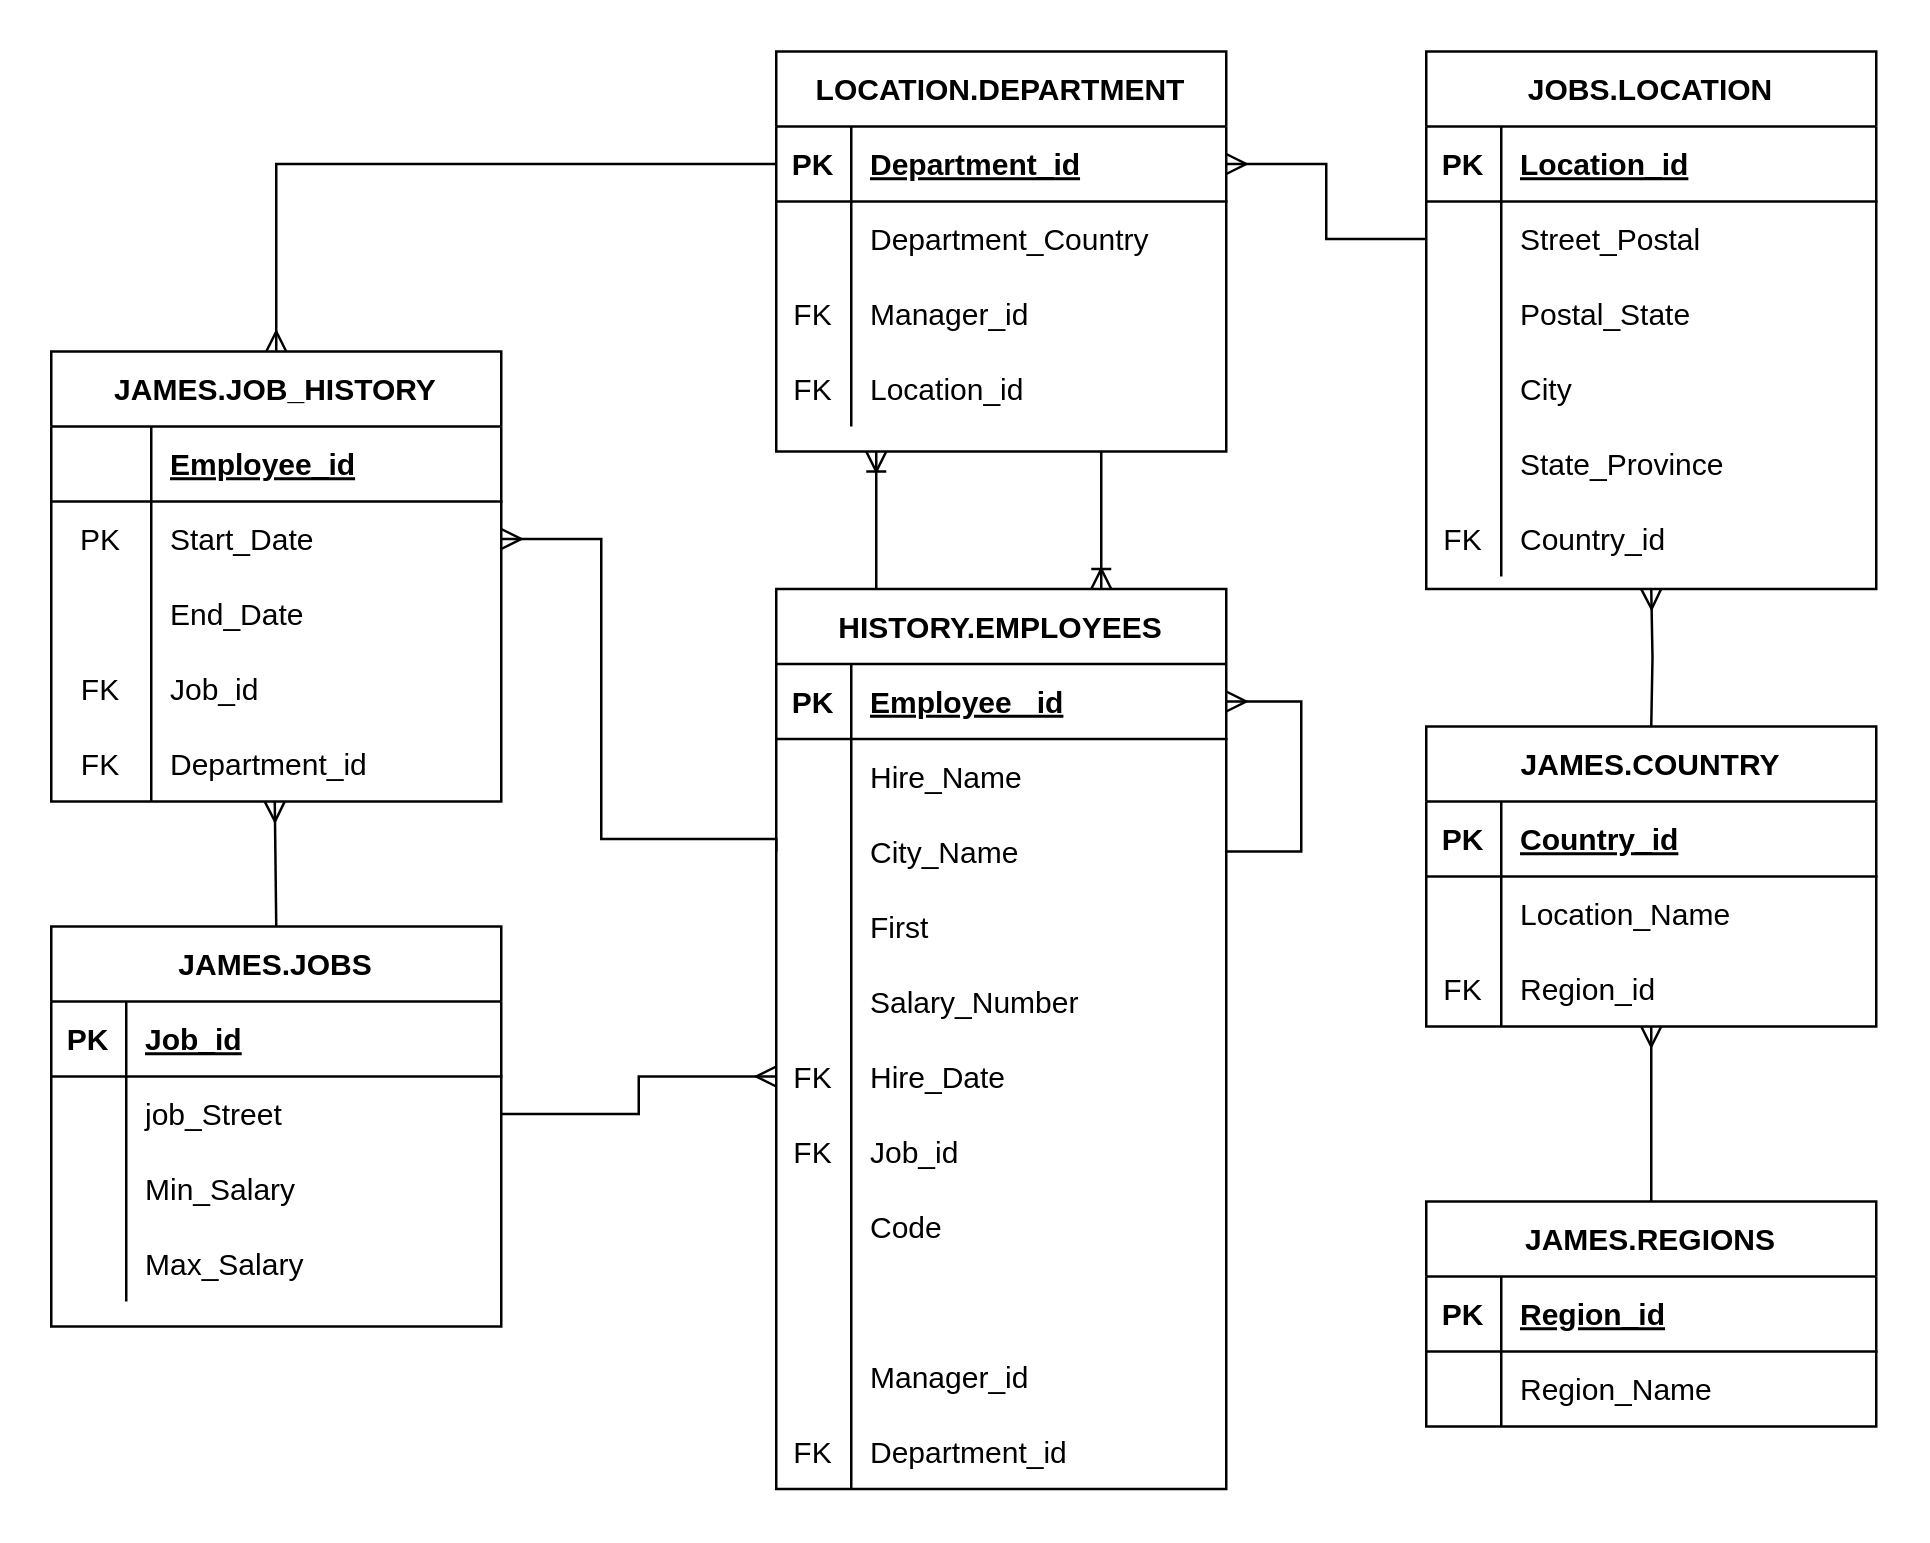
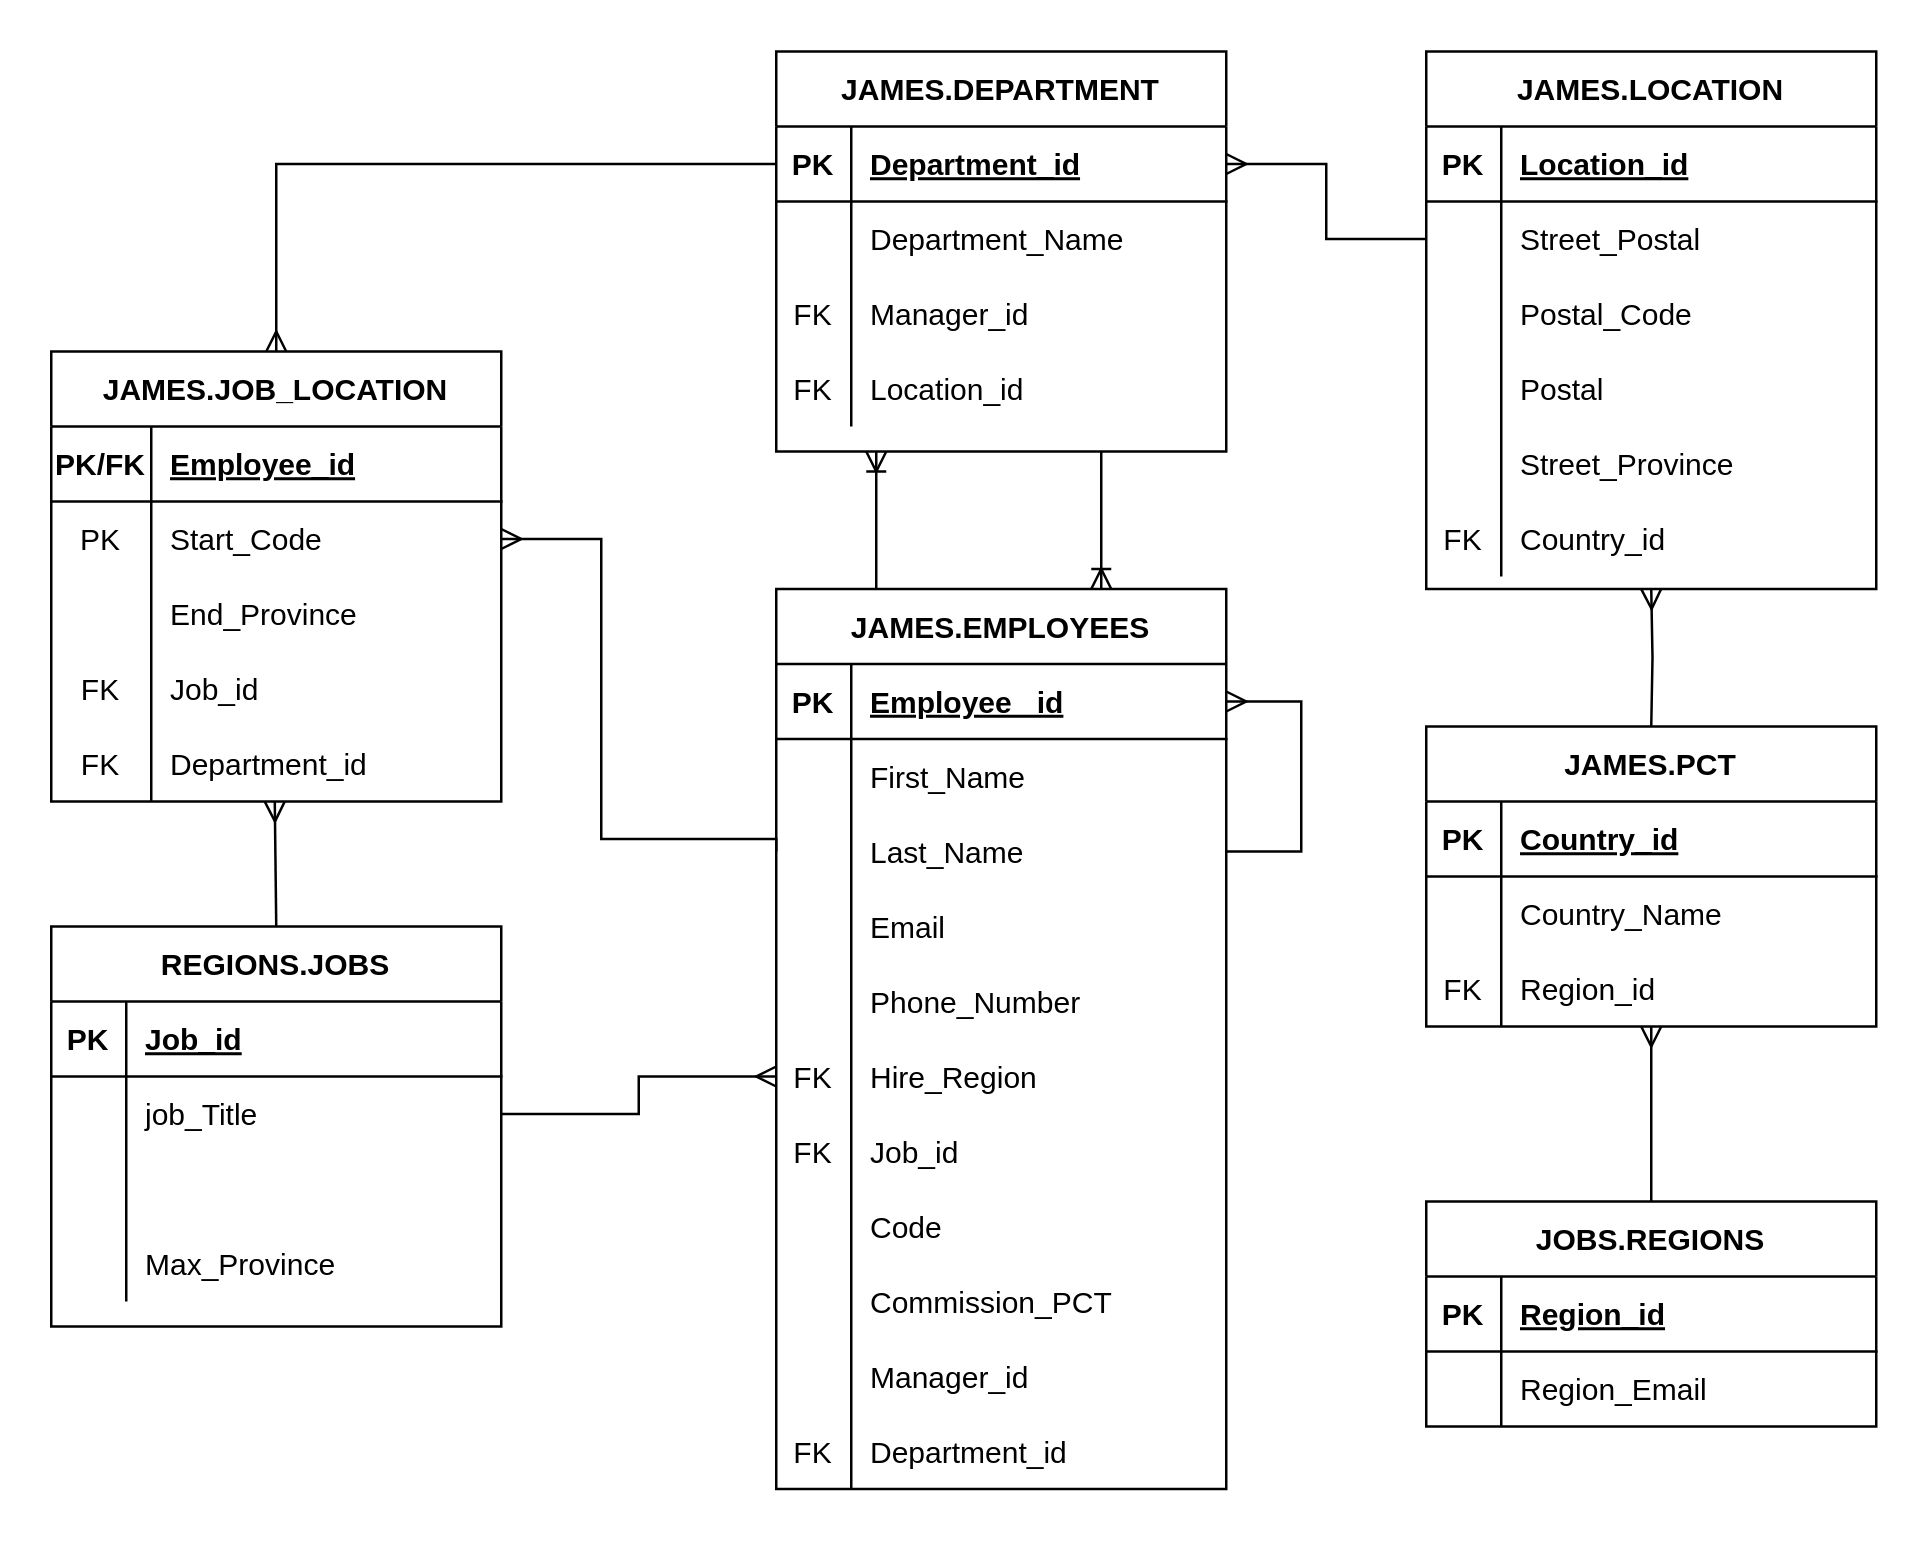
(1000, 90) -> (1000, 90)
(1650, 90) -> (1650, 90)
(1021, 240) -> (996, 240)
(1617, 315) -> (1609, 315)
(275, 390) -> (275, 390)
(1550, 390) -> (1567, 390)
none -> (101, 464)
(1634, 465) -> (1642, 465)
(254, 540) -> (254, 540)
(237, 615) -> (267, 615)
(1000, 628) -> (1000, 628)
(1650, 765) -> (1650, 765)
(942, 778) -> (950, 778)
(942, 853) -> (946, 853)
(1625, 915) -> (1621, 915)
(908, 928) -> (904, 928)
(275, 965) -> (275, 965)
(975, 1003) -> (971, 1003)
(942, 1078) -> (955, 1078)
(229, 1115) -> (213, 1115)
(314, 1189) -> none
(1650, 1240) -> (1650, 1240)
(225, 1265) -> (242, 1265)
none -> (1039, 1301)
(1609, 1390) -> (1609, 1390)
